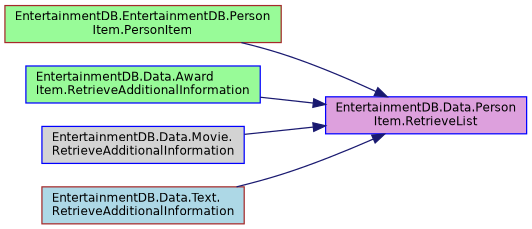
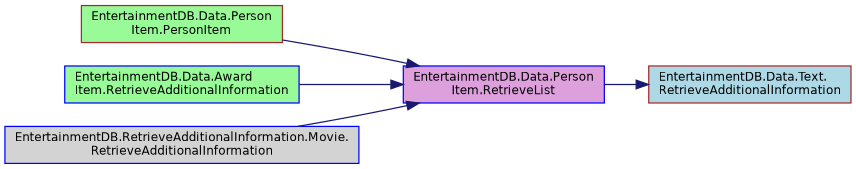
(143, 24) -> (182, 24)
(143, 145) -> (182, 145)
(306, 166) -> (620, 84)
